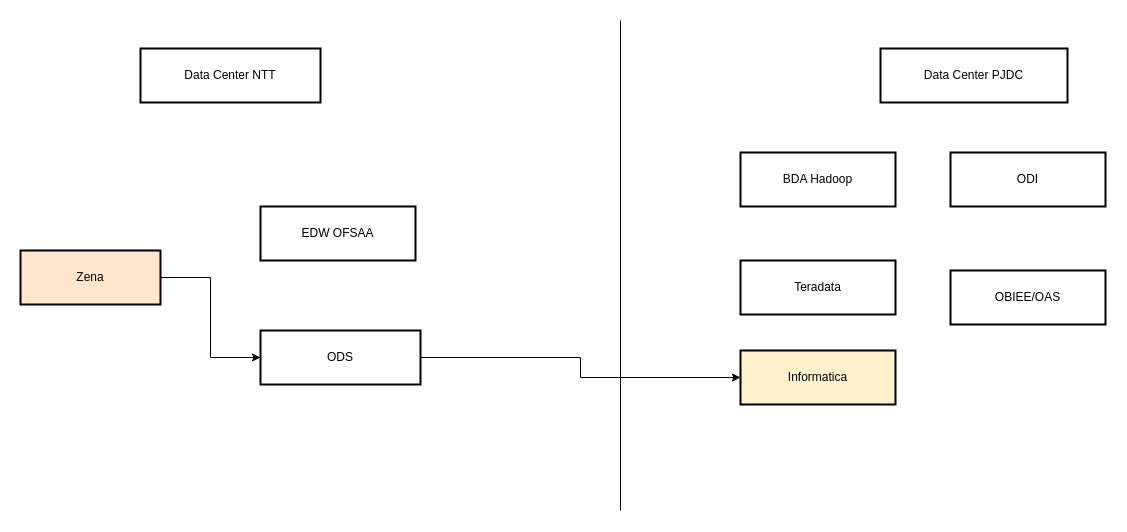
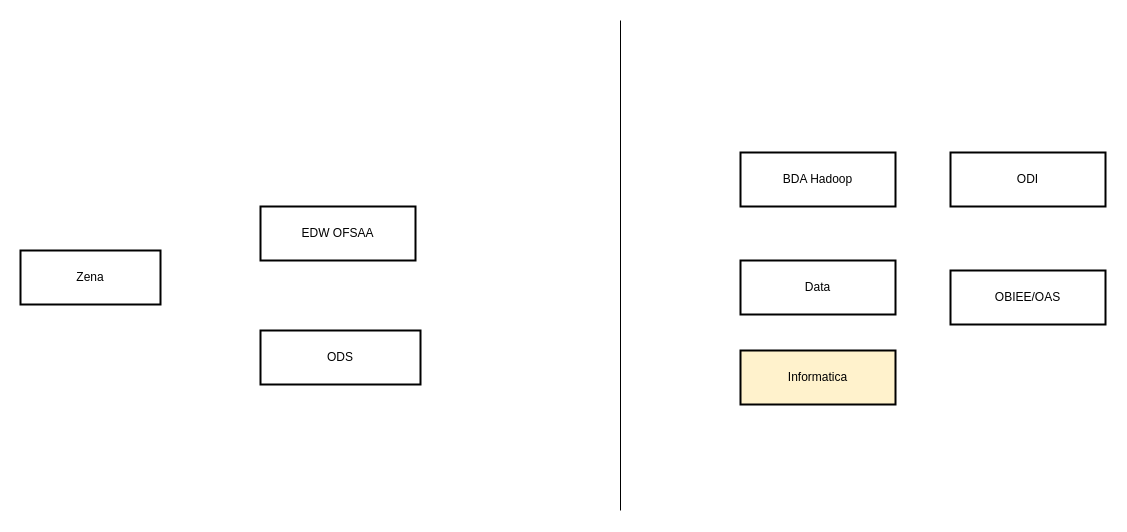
(231, 76) -> none
(974, 76) -> none
(91, 278) -> (91, 278)
(818, 288) -> (818, 288)
(211, 314) -> none
(581, 364) -> none
